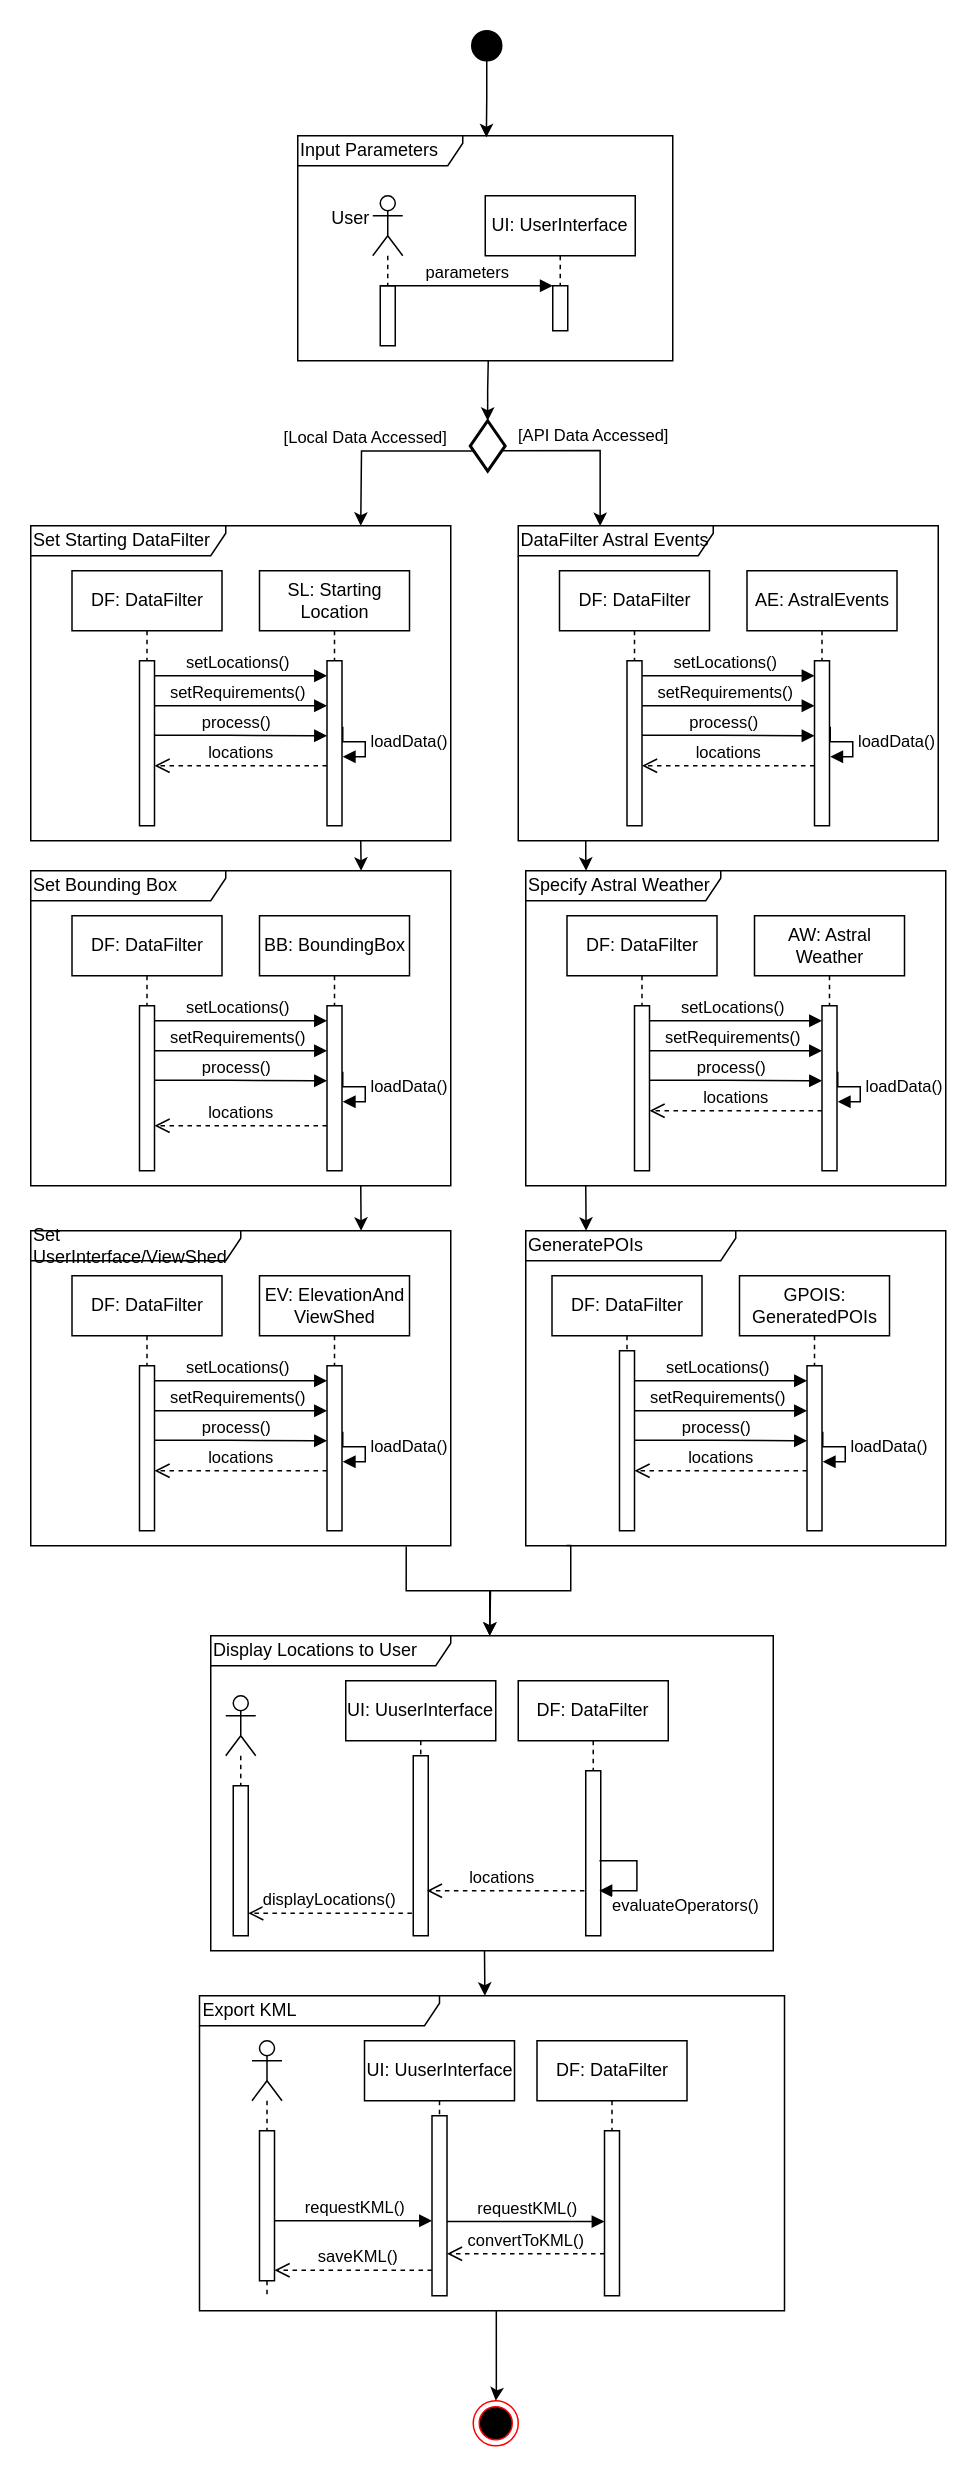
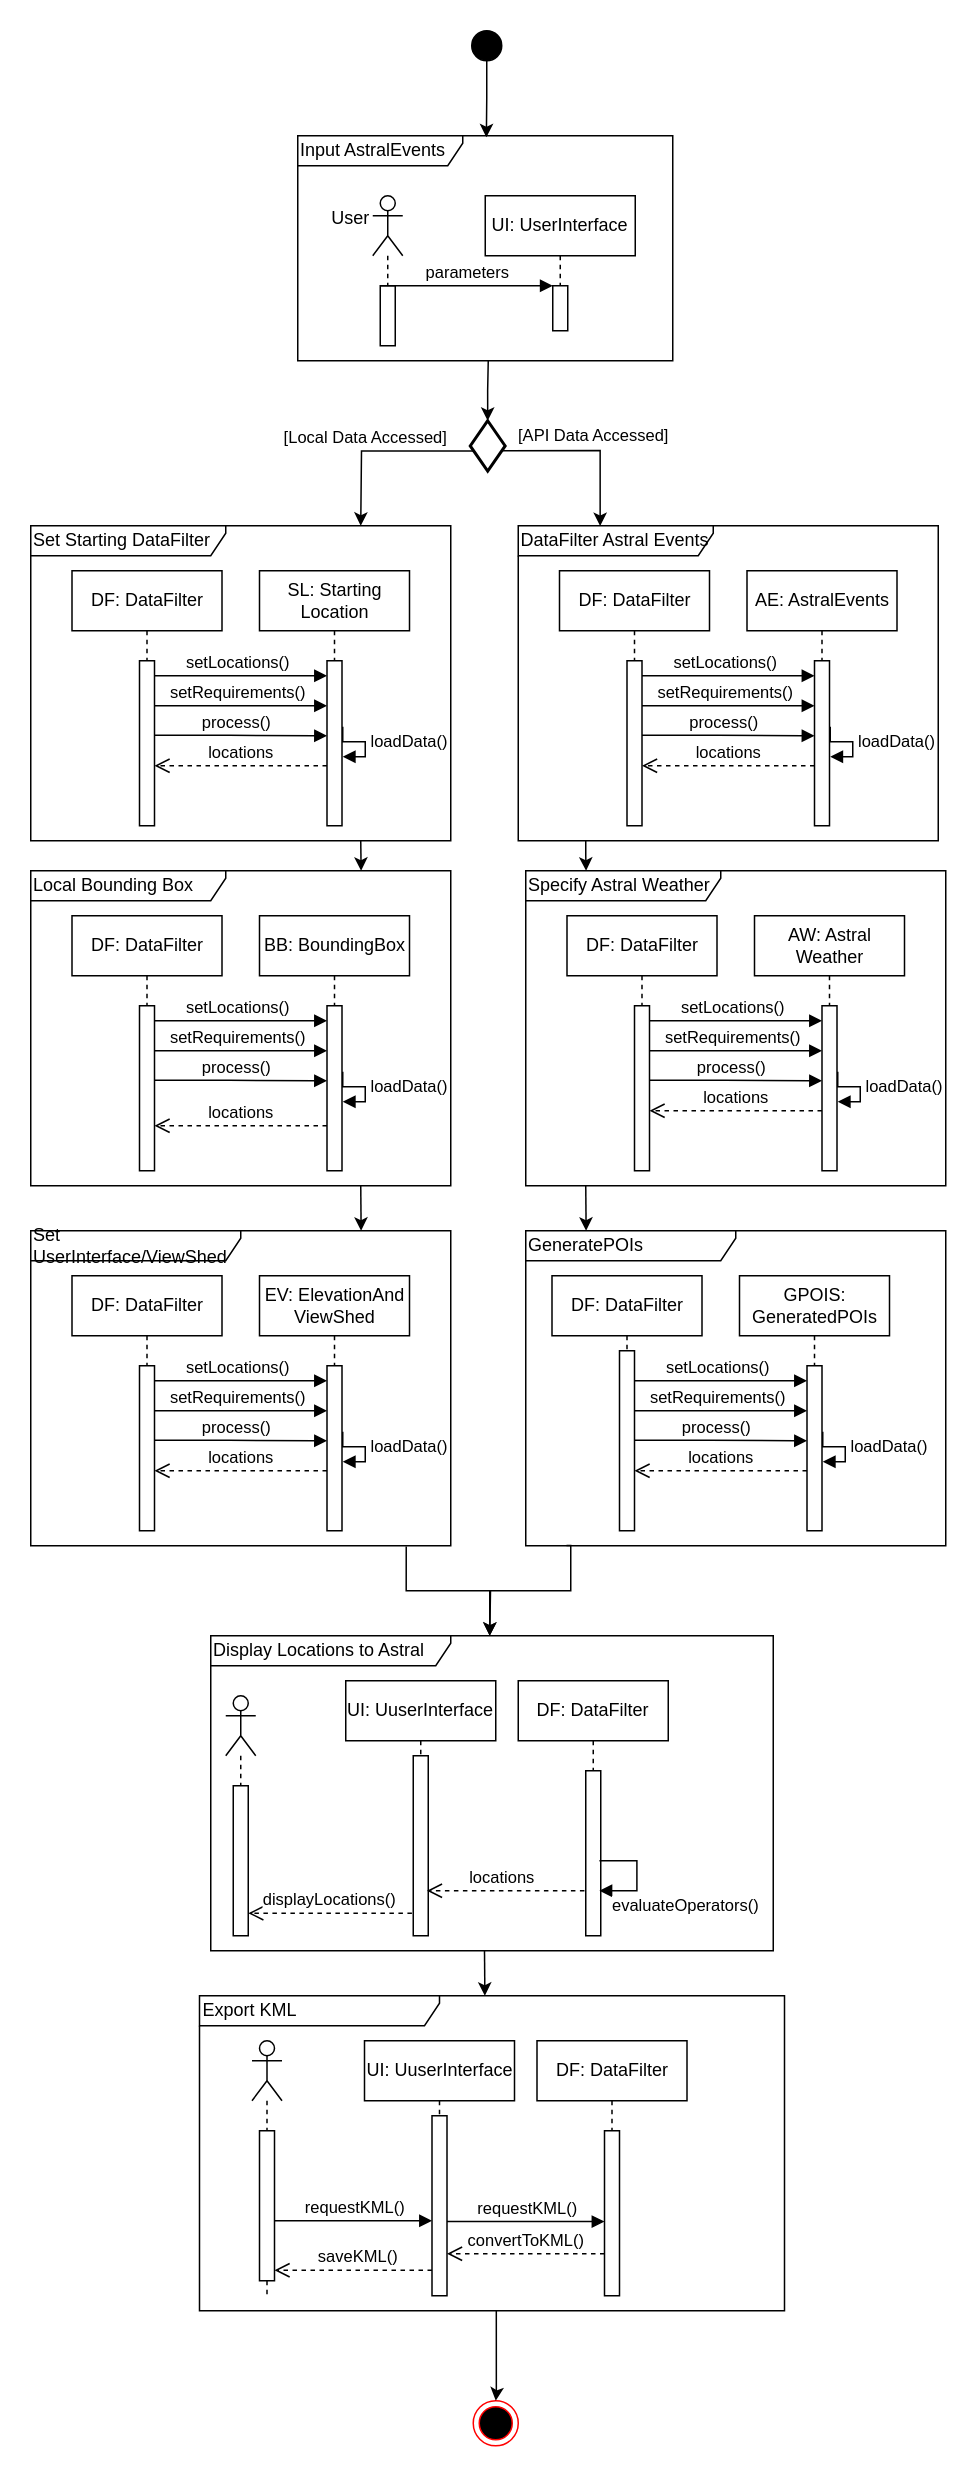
(379, 151) -> (382, 151)
(107, 886) -> (115, 886)
(326, 1651) -> (332, 1651)
